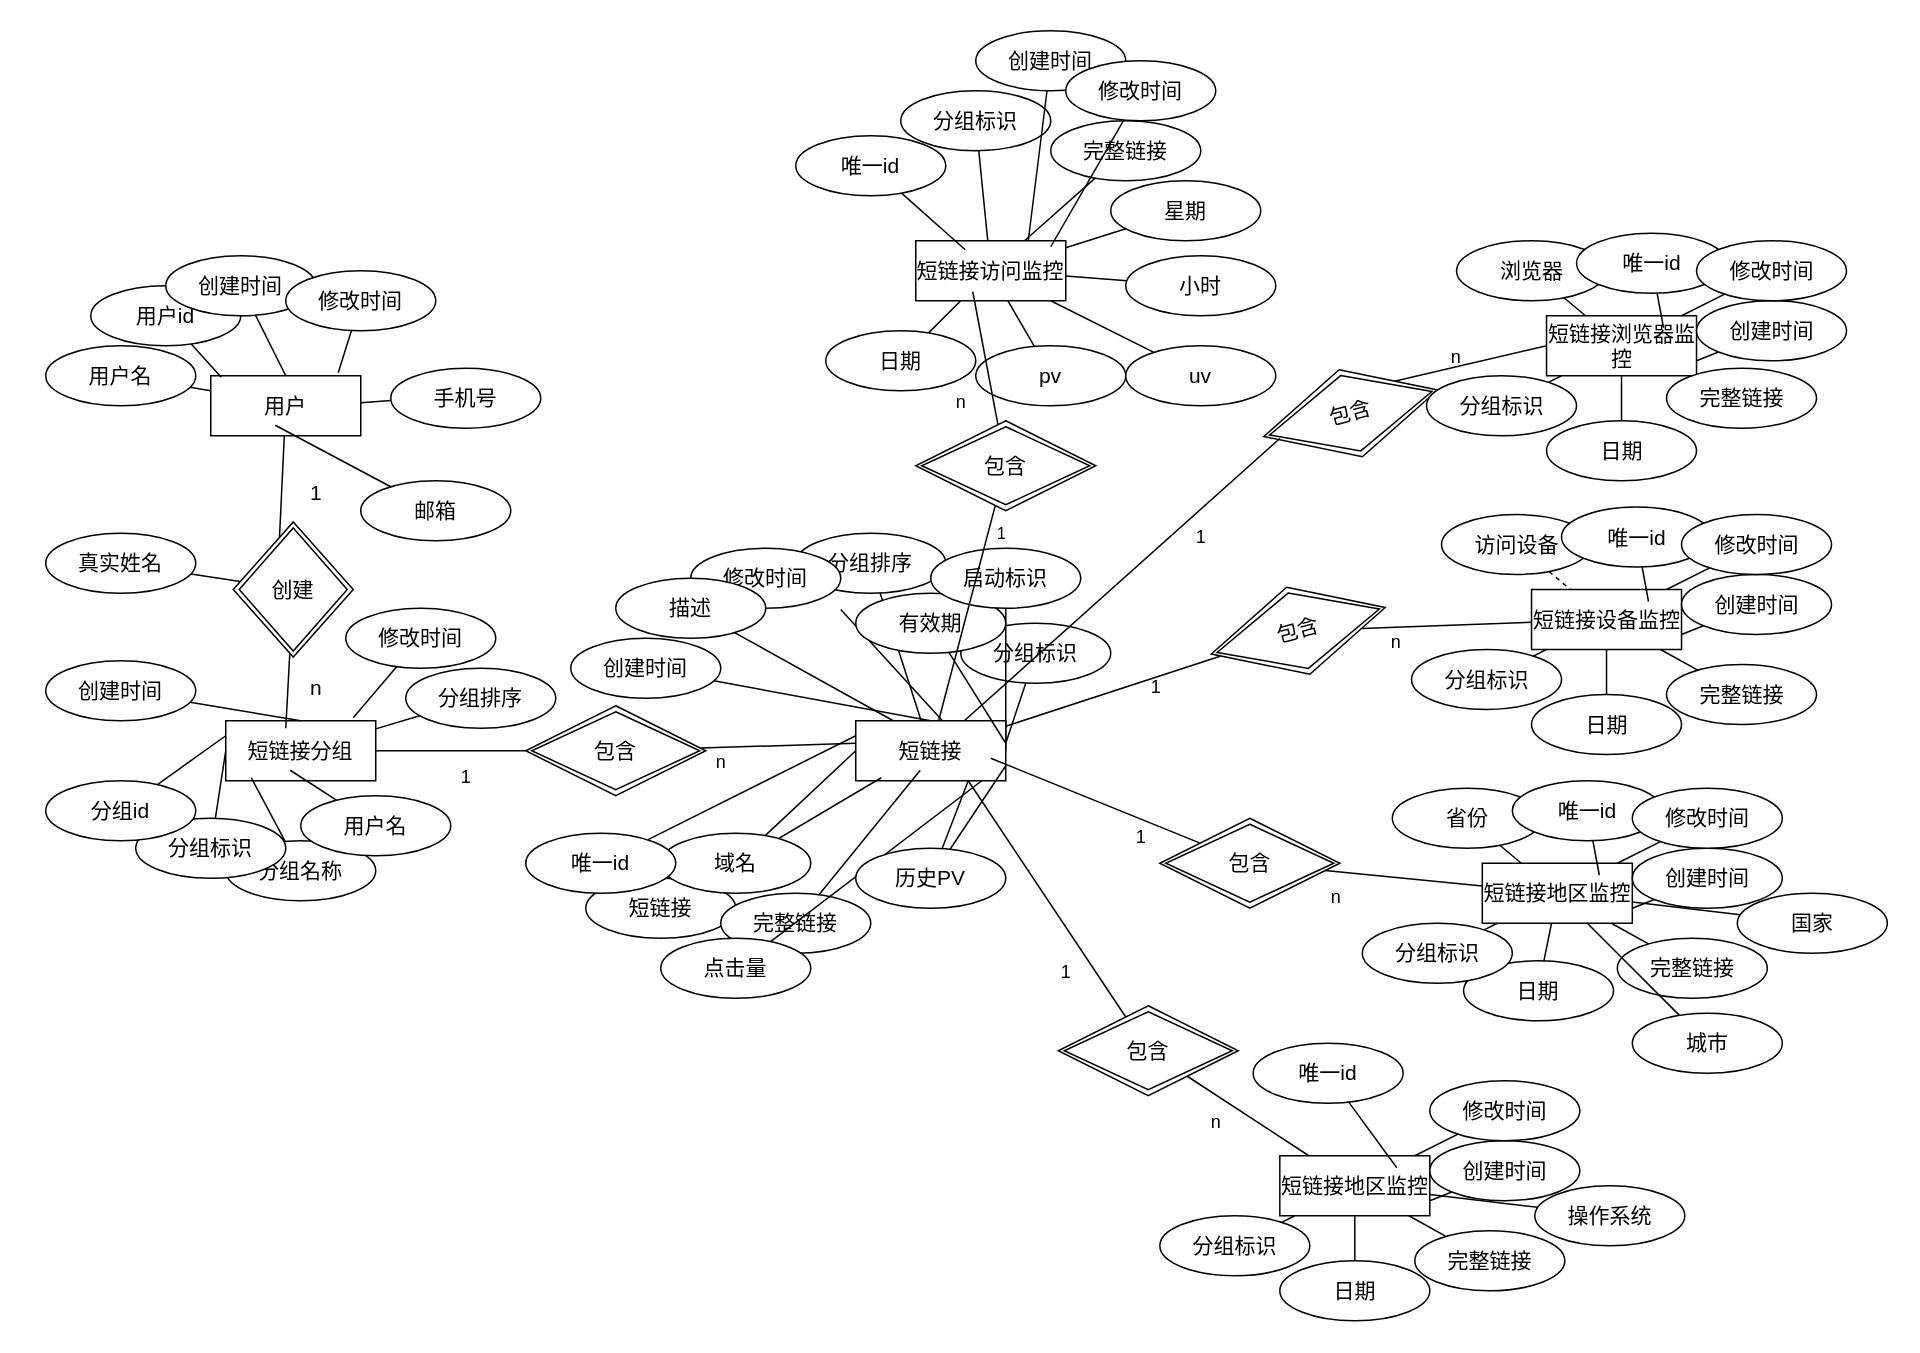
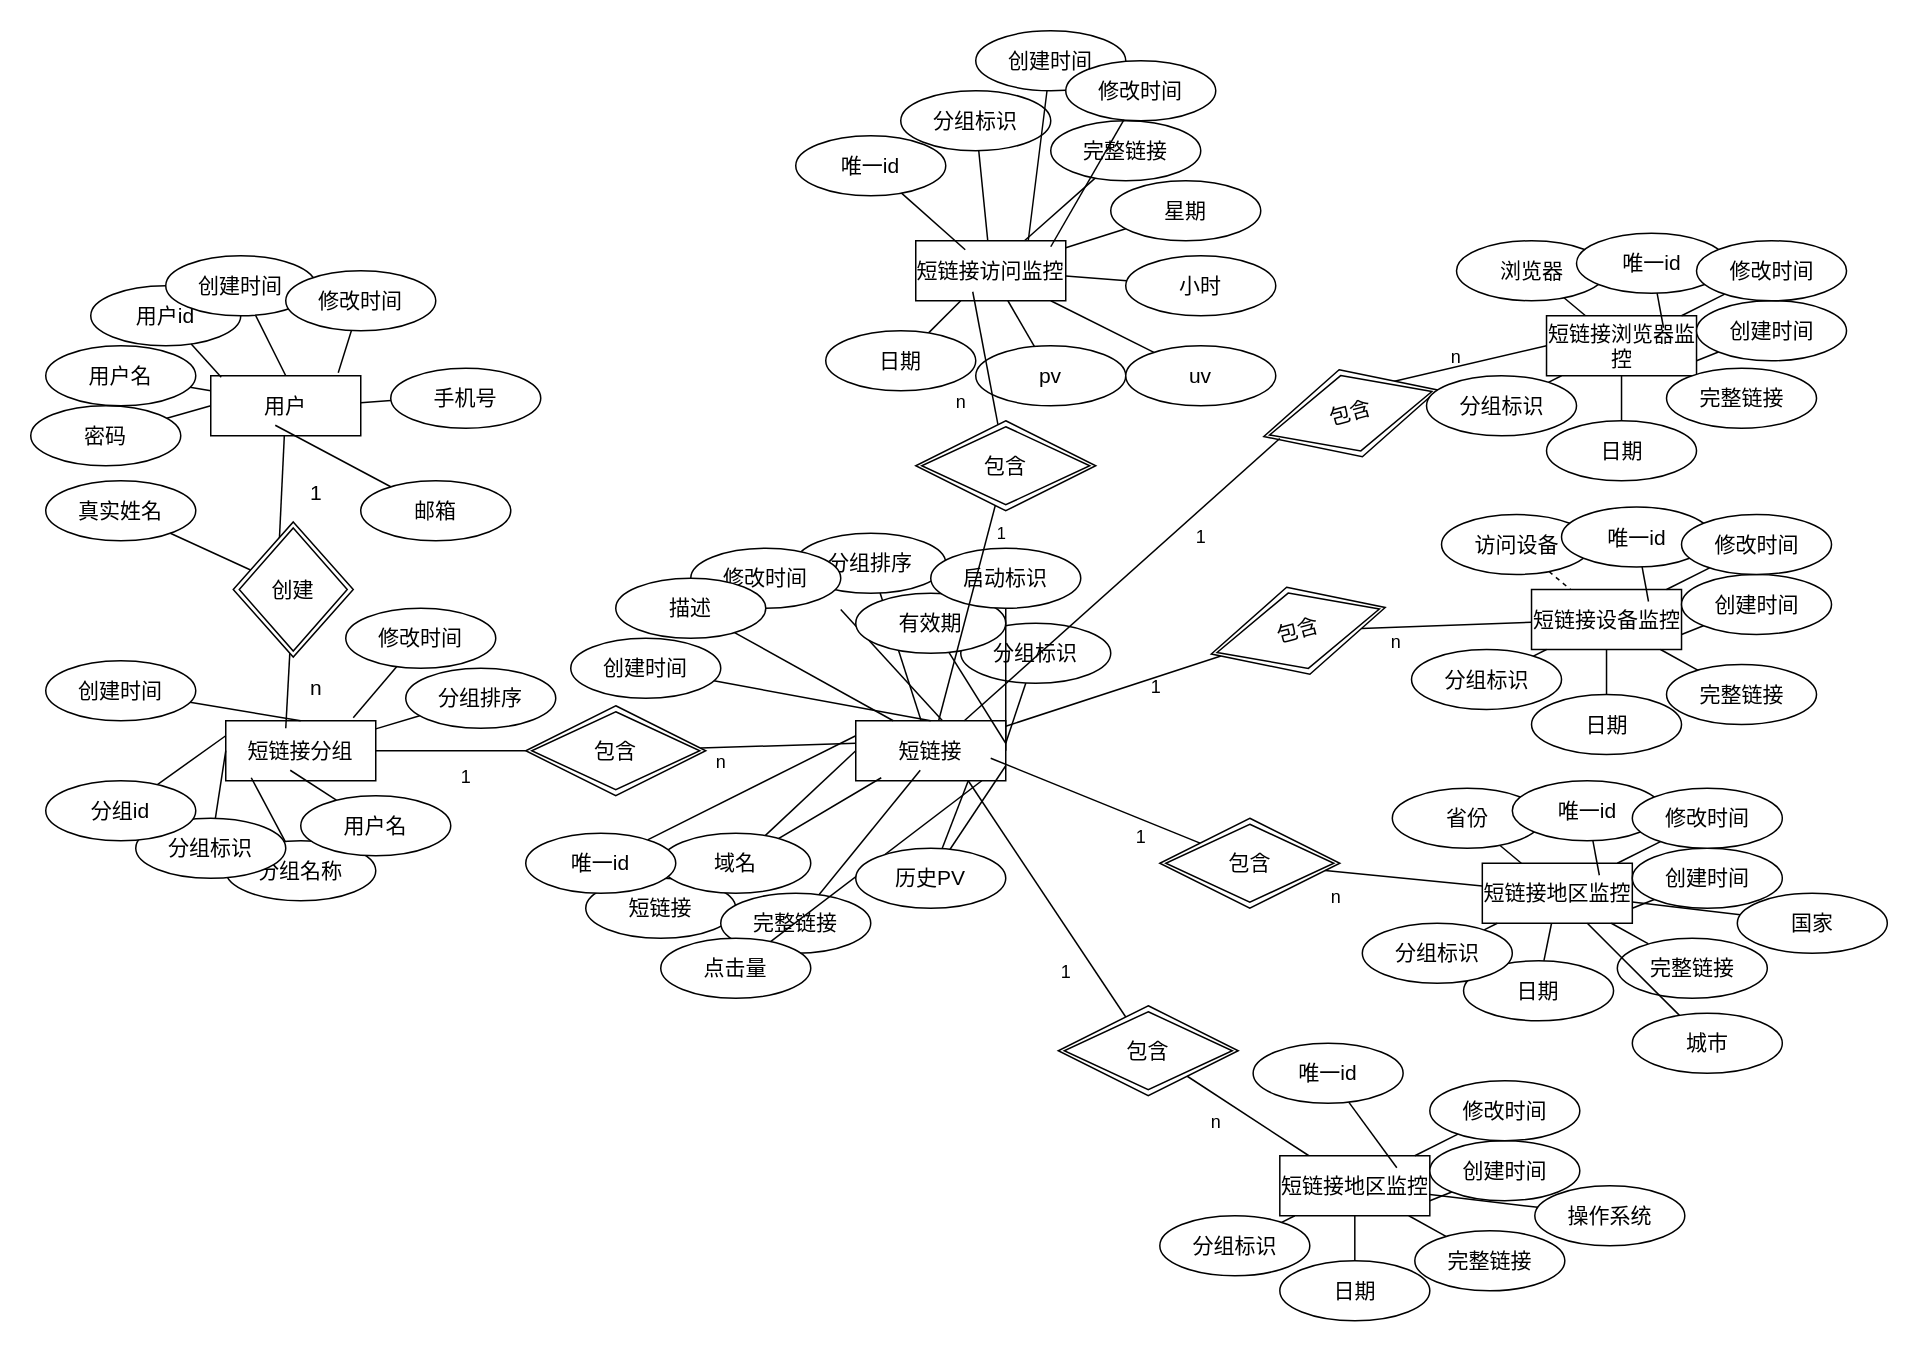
none -> (188, 412)
none -> (106, 436)
(121, 563) -> (121, 511)
